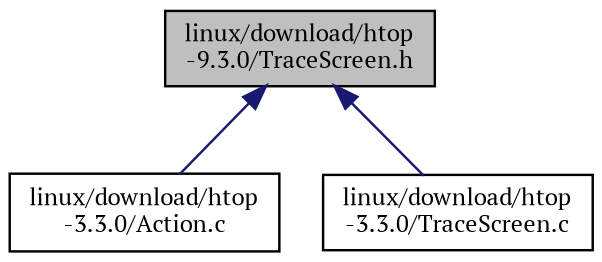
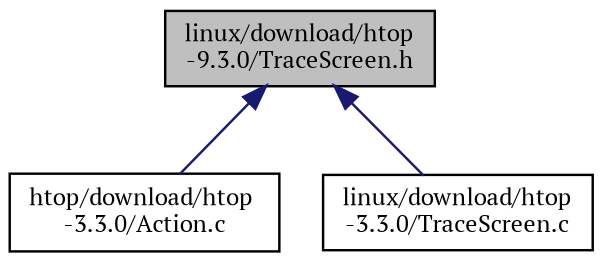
(145, 213) -> (145, 213)
